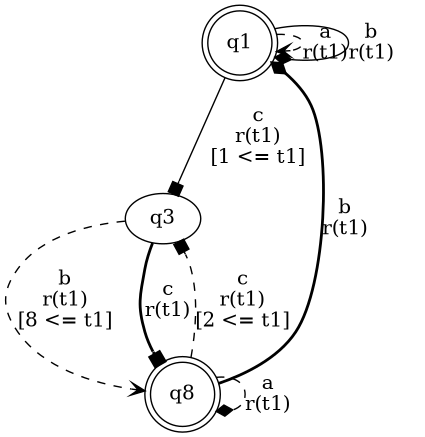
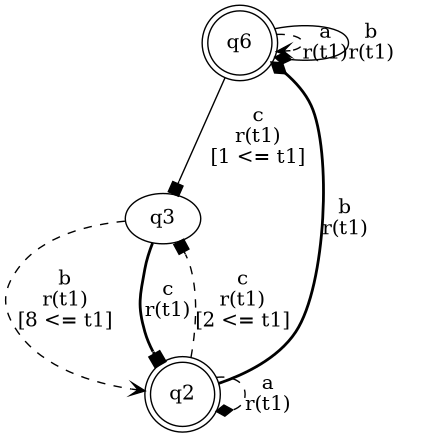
(240, 43) -> (240, 43)
(183, 394) -> (183, 394)
